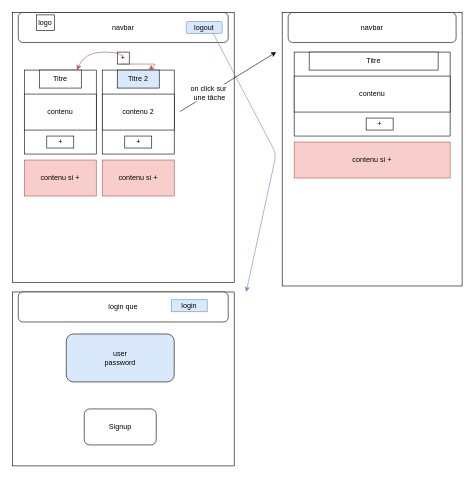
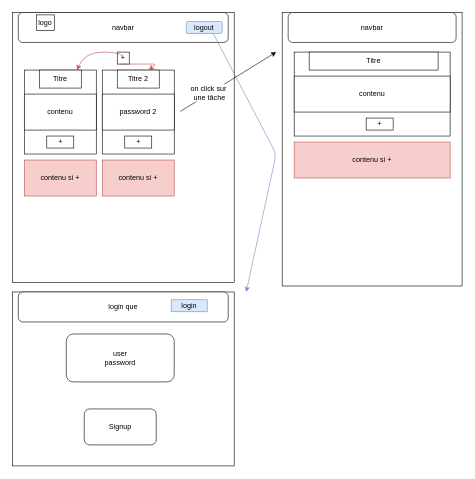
(138, 79) -> (138, 79)
(138, 112) -> (138, 112)
(120, 358) -> (120, 358)
